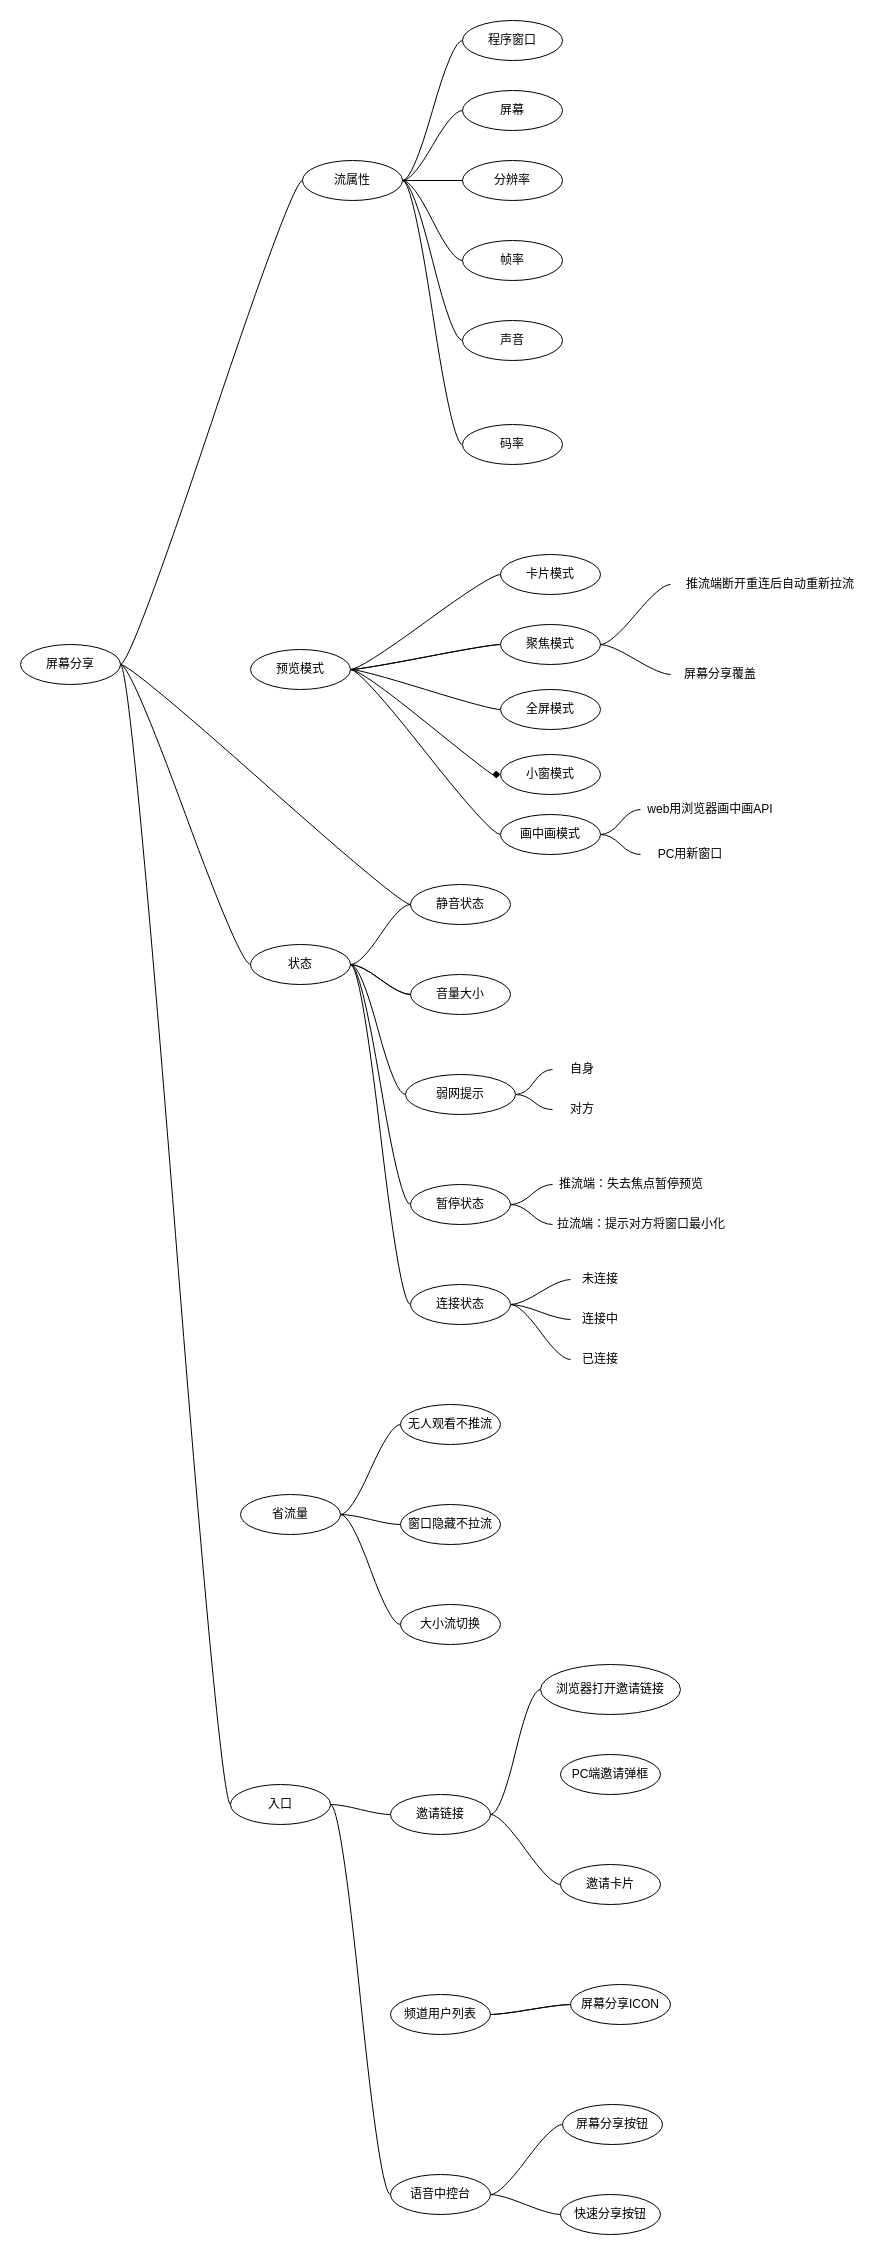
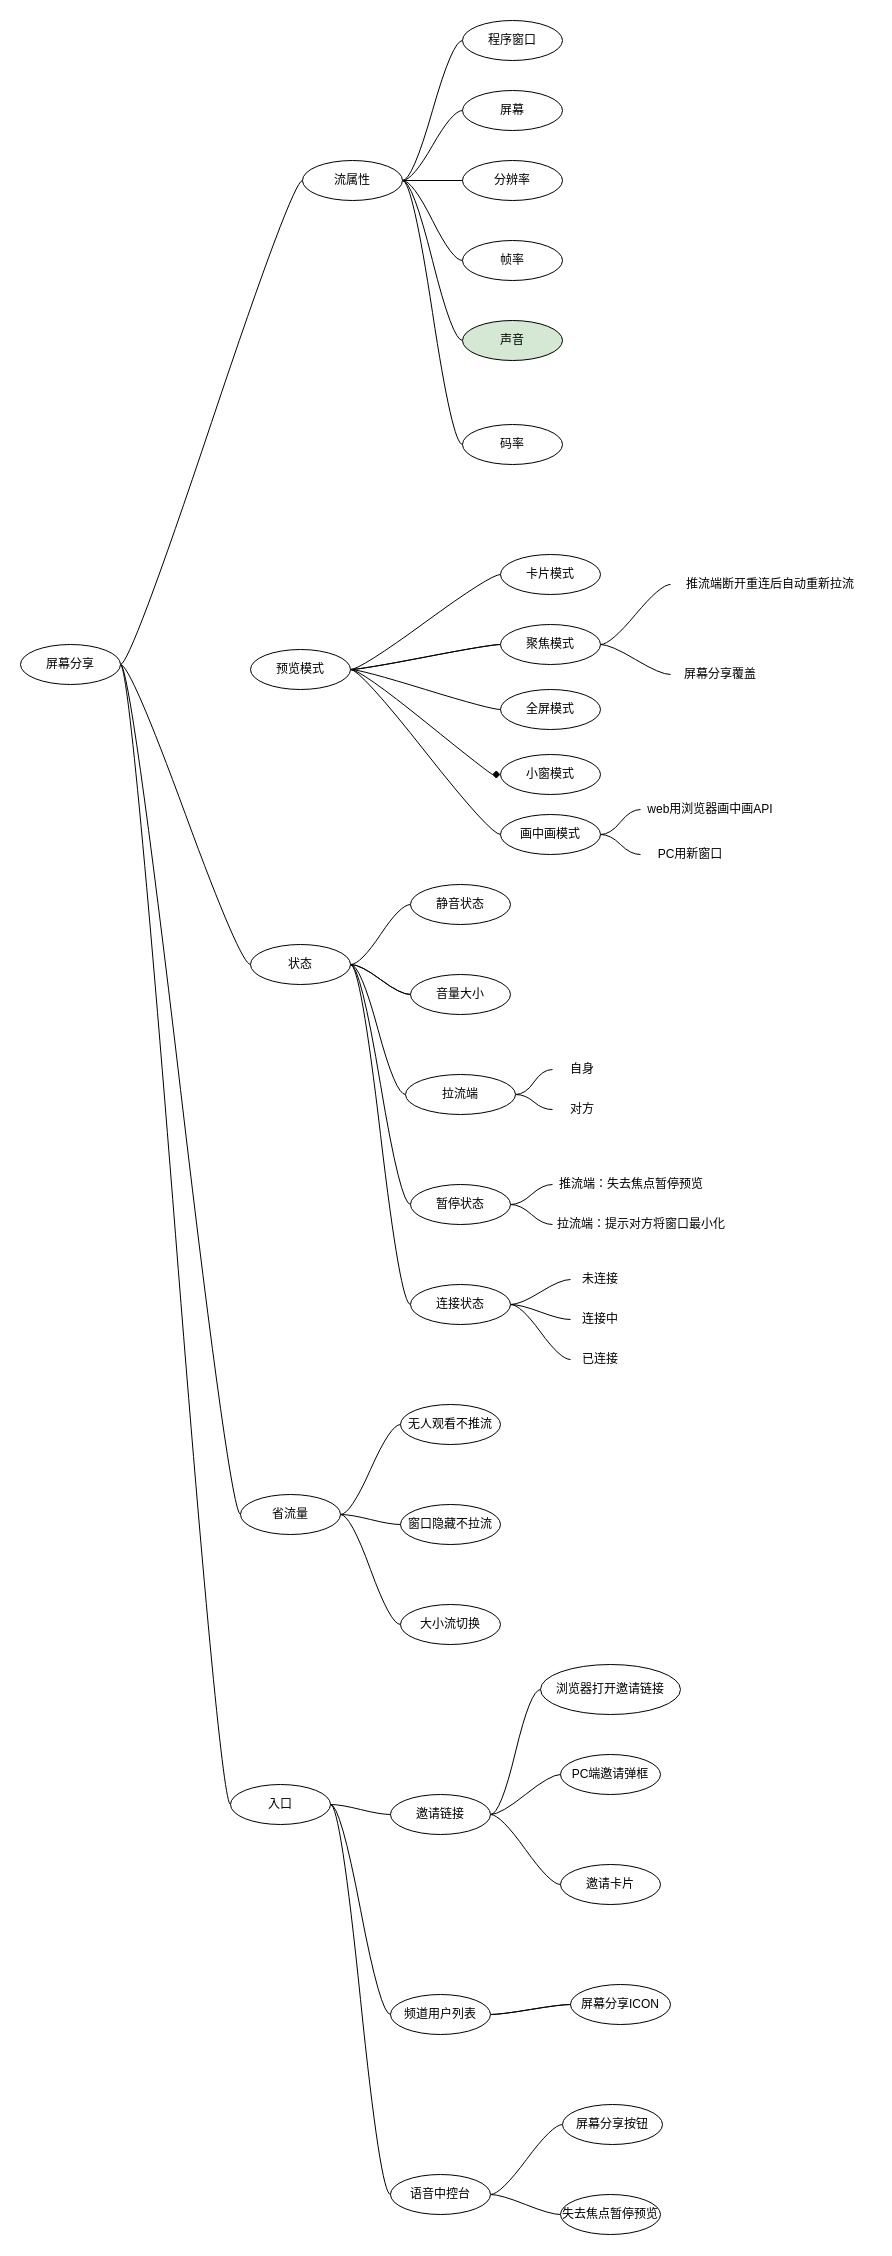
(513, 341) -> (513, 341)
(266, 785) -> (181, 1092)
(461, 1095) -> (461, 1095)
none -> (527, 1793)
none -> (361, 1911)
(611, 2215) -> (611, 2215)
